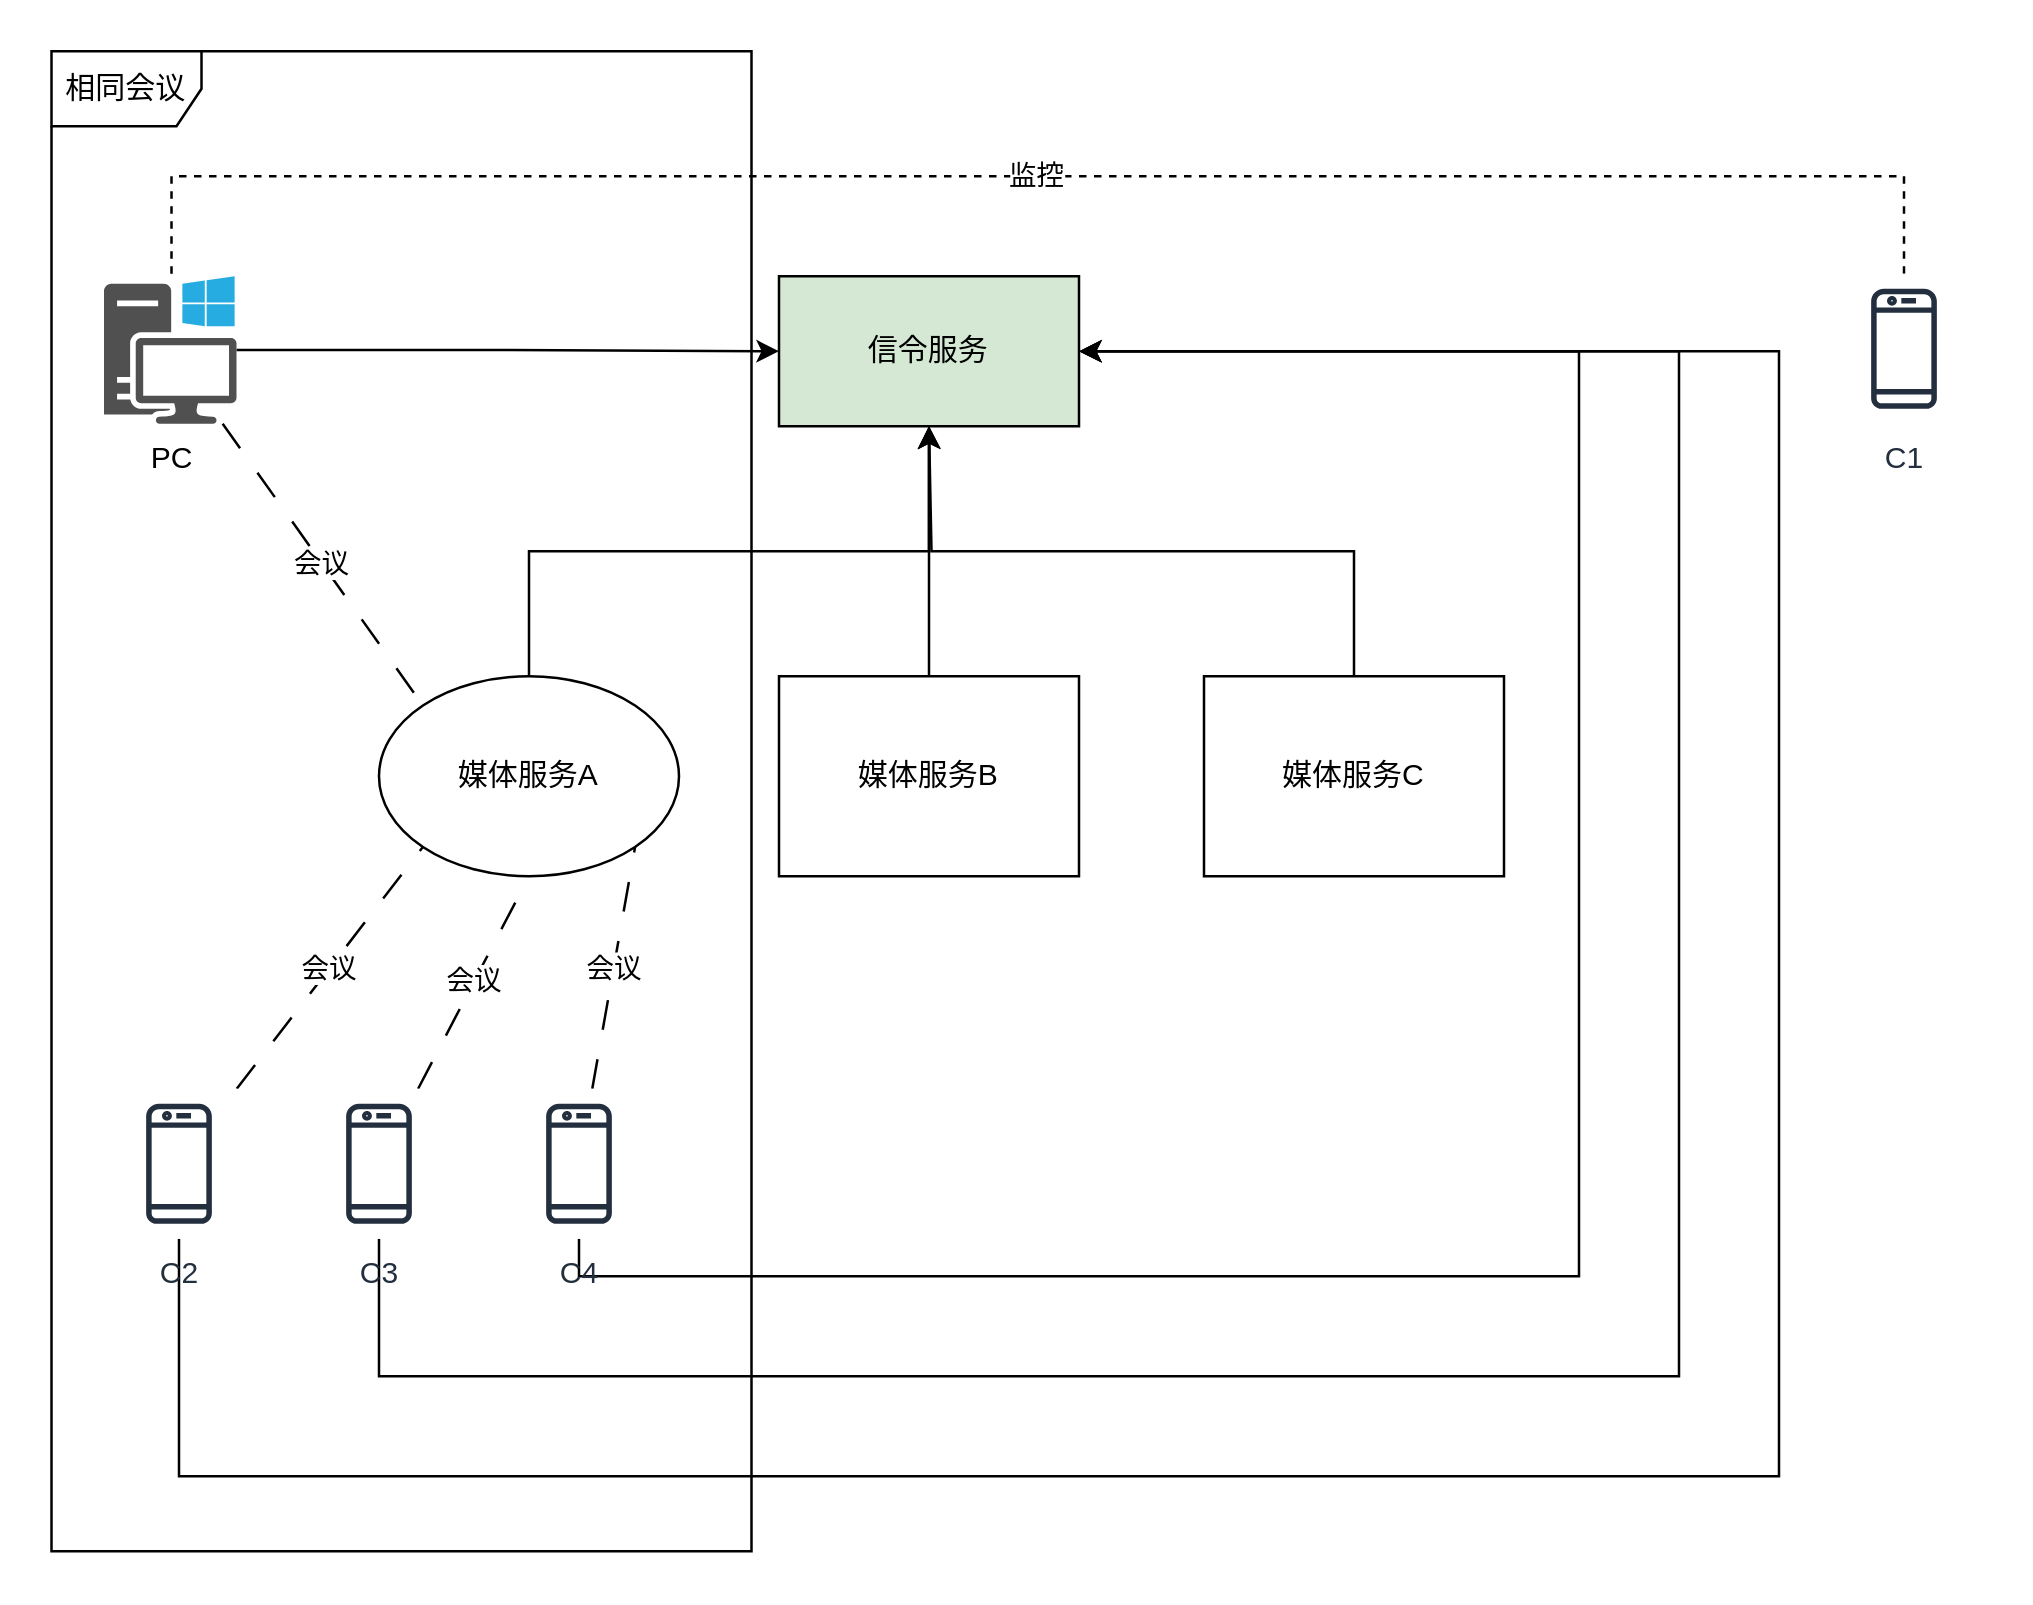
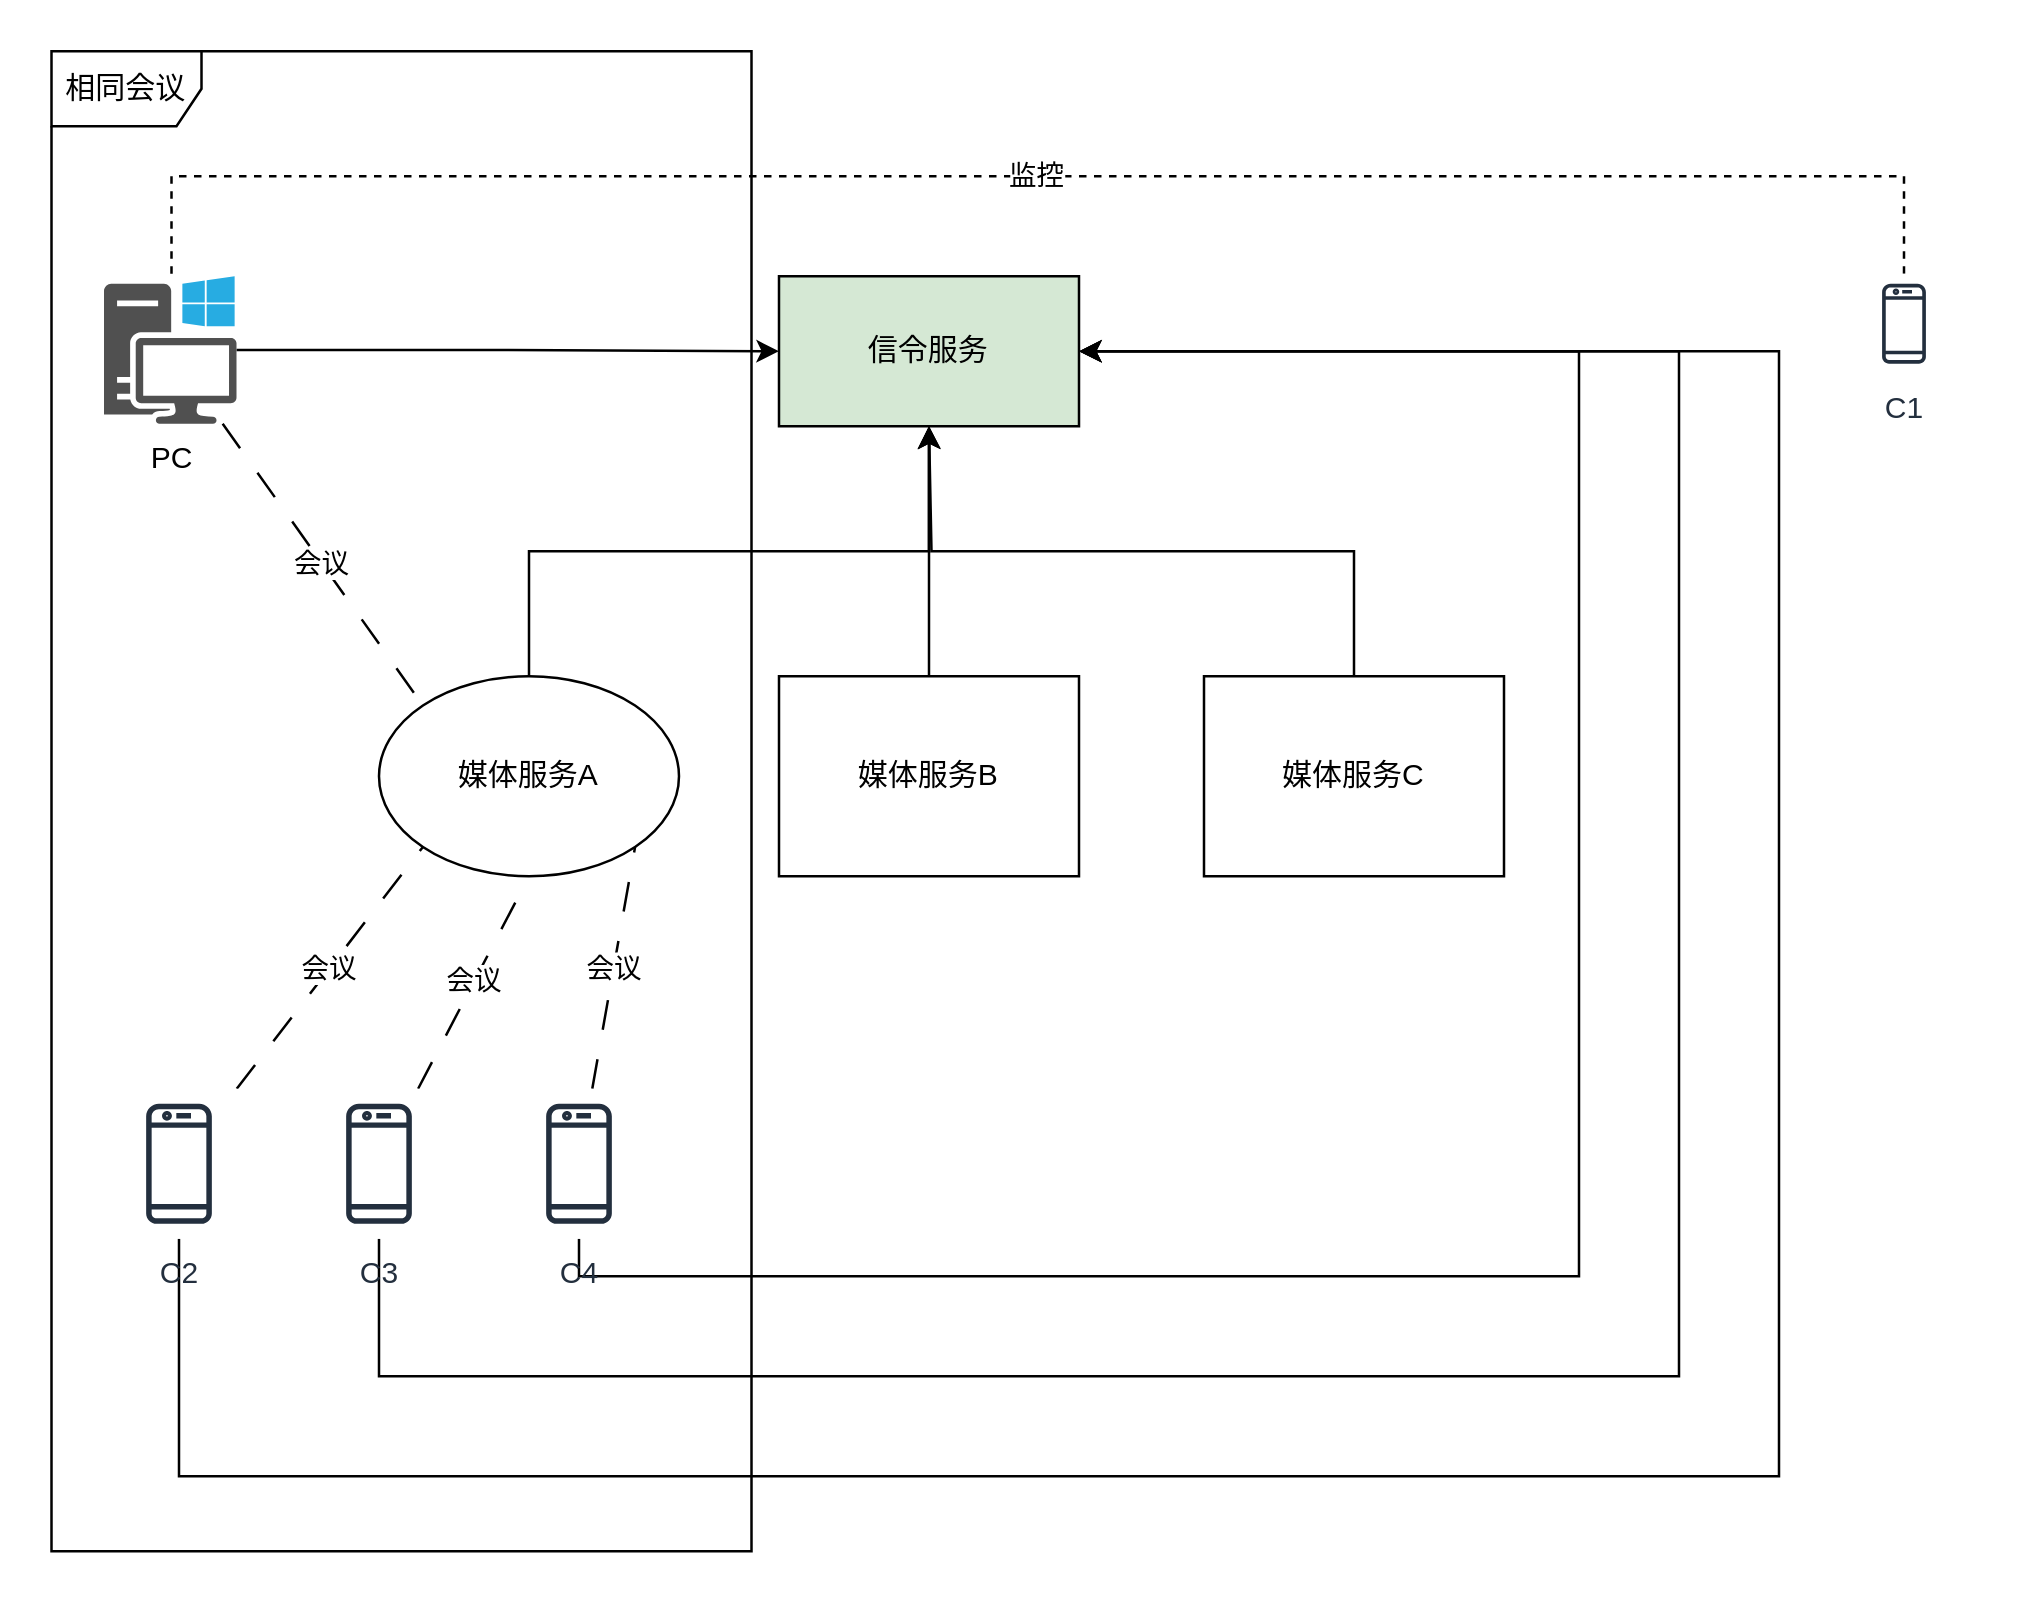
(1904, 349) -> (1904, 324)
